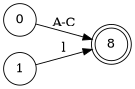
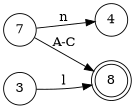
(20, 20) -> (20, 30)
none -> (111, 20)
(20, 69) -> (20, 89)
